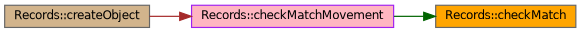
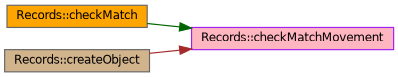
(409, 16) -> (163, 25)
